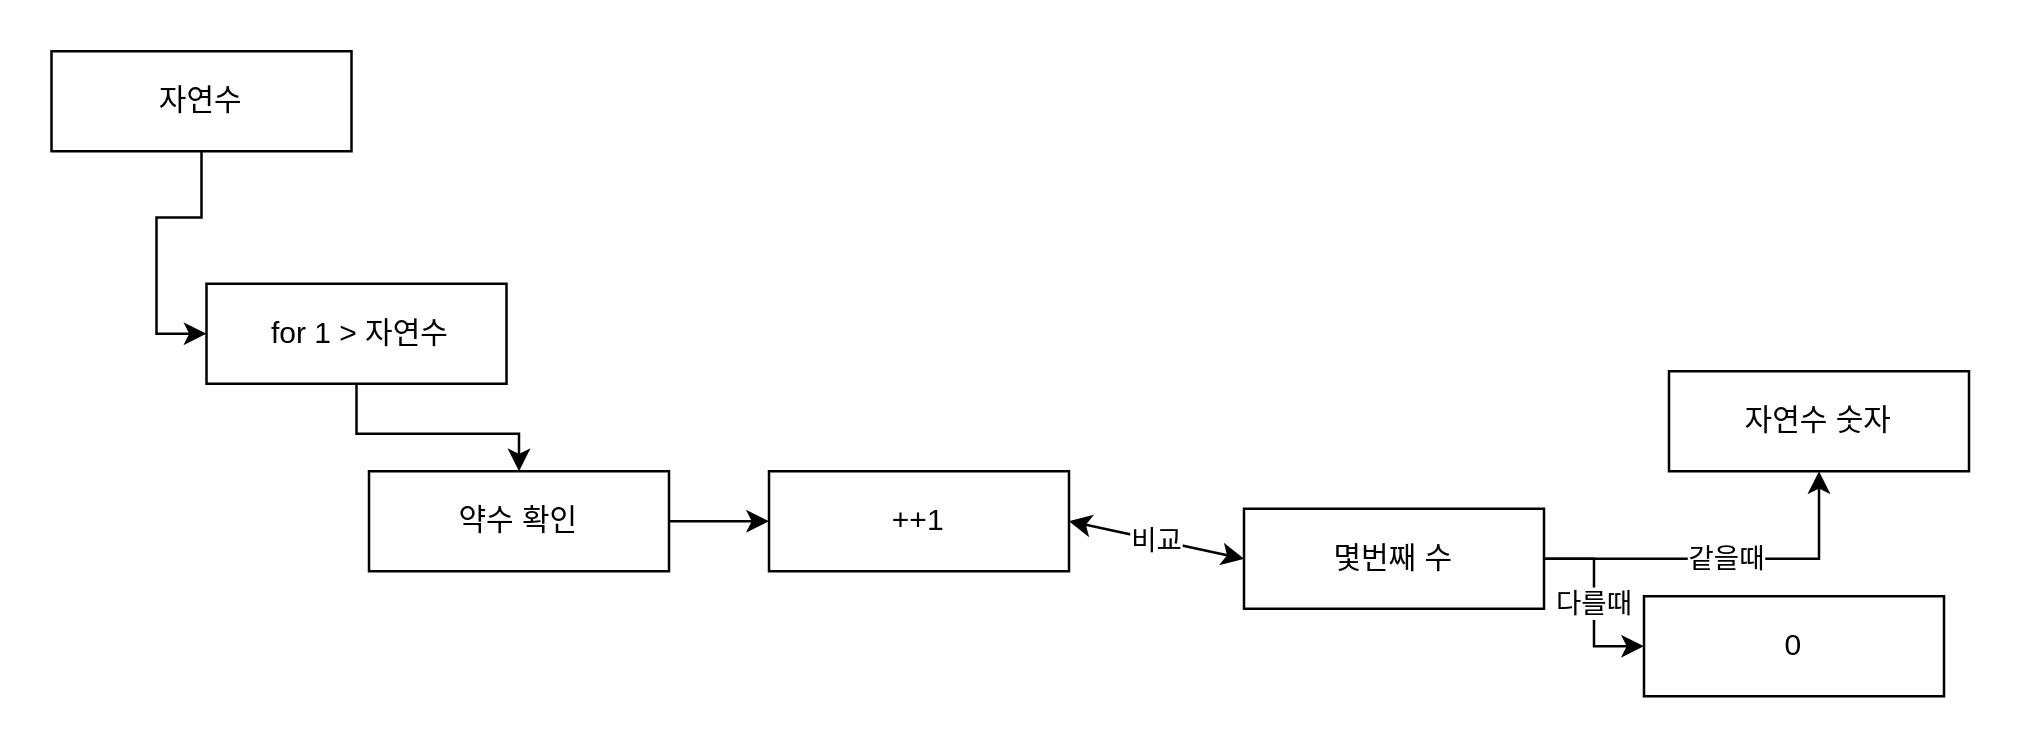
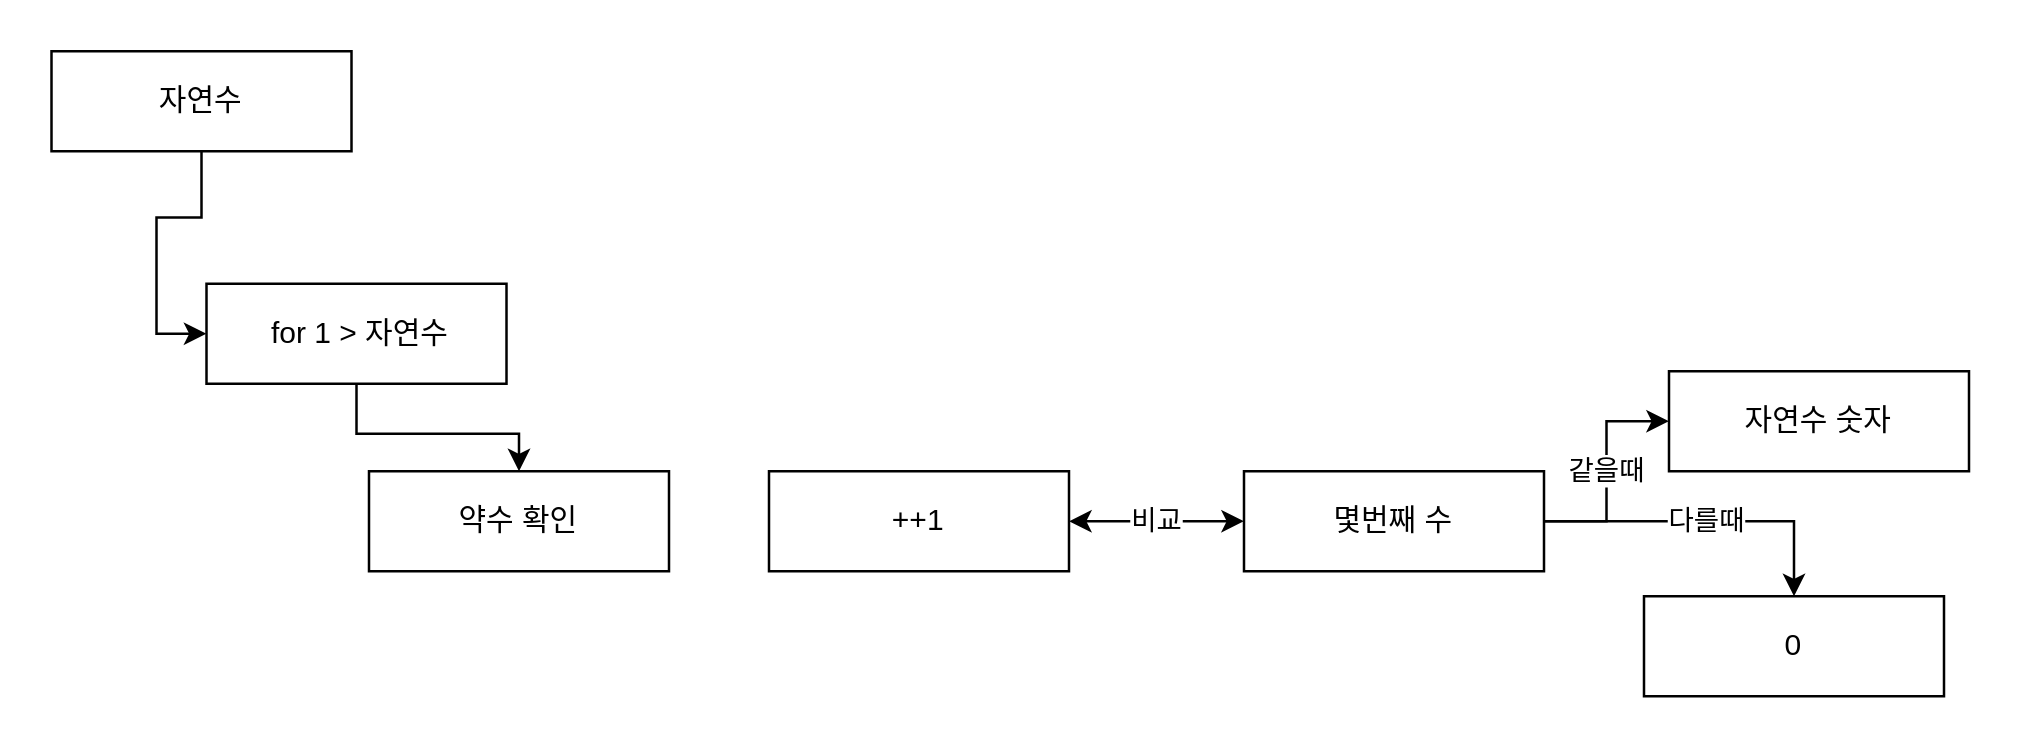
(711, 521) -> none
(1394, 559) -> (1394, 521)
